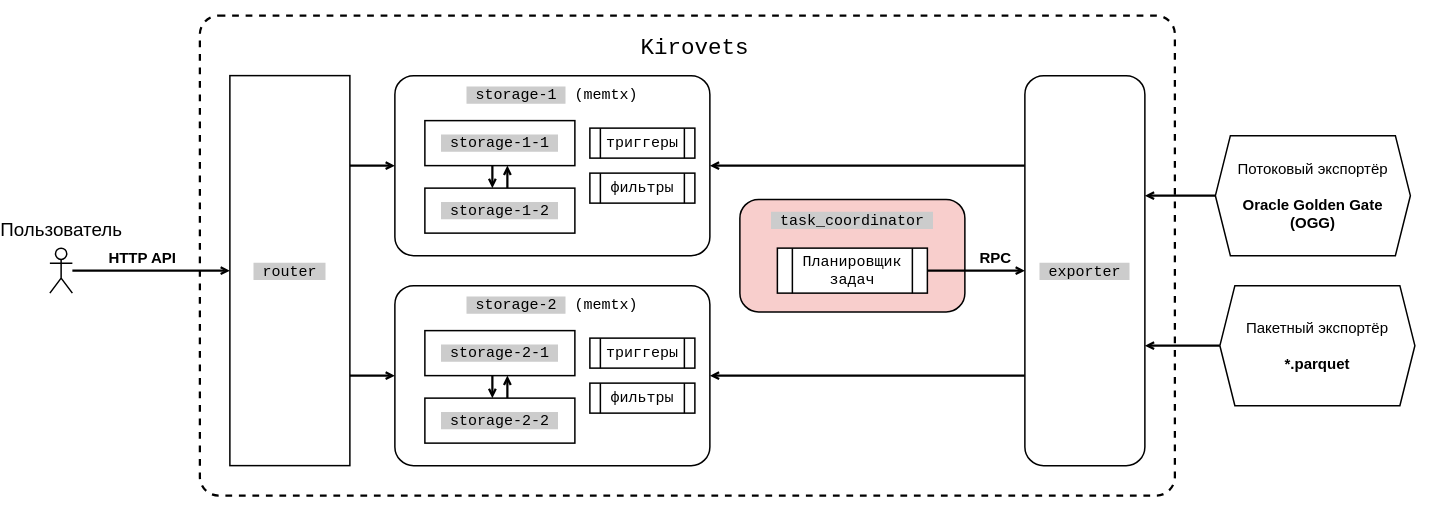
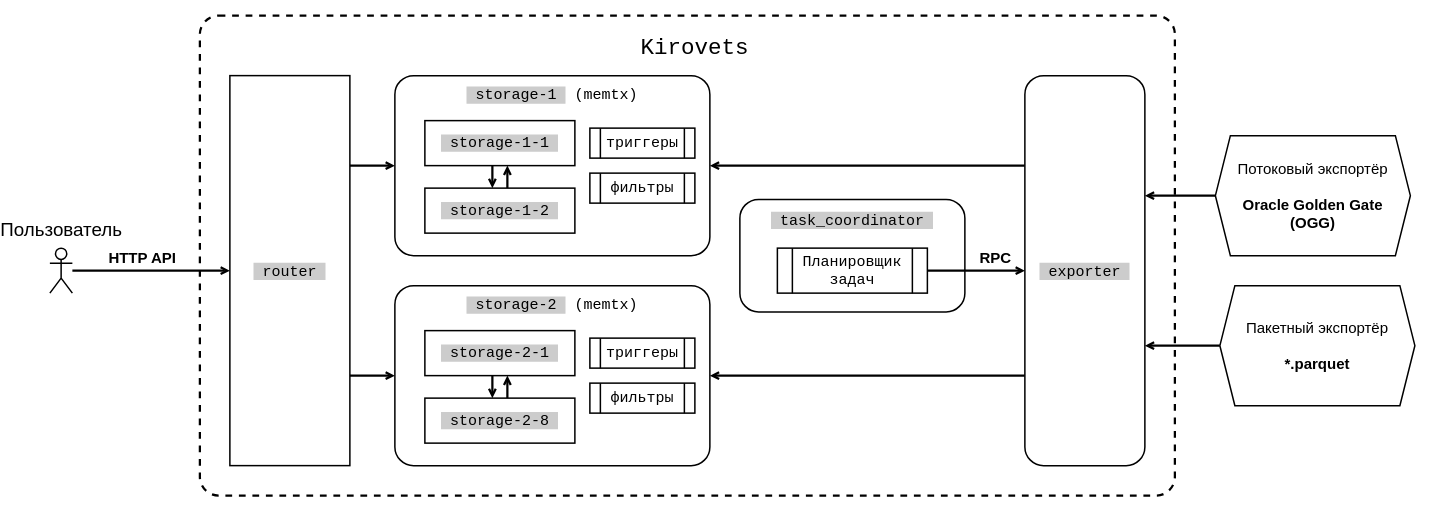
(852, 219) -> (852, 219)
(500, 420) -> (500, 420)
